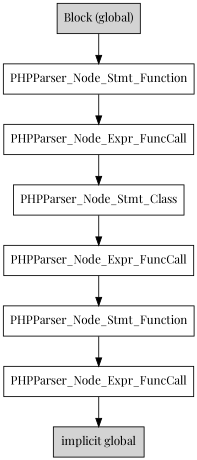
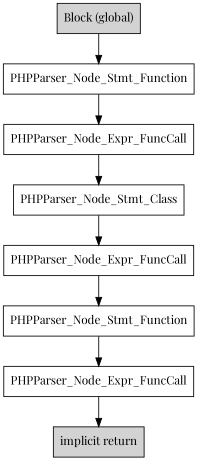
(99, 442) -> (99, 442)
